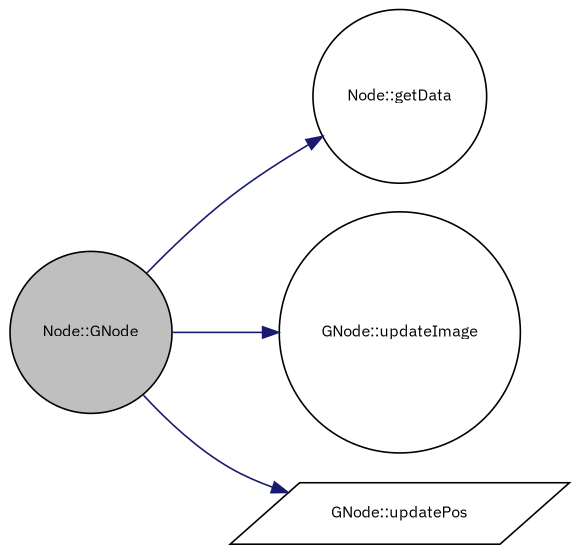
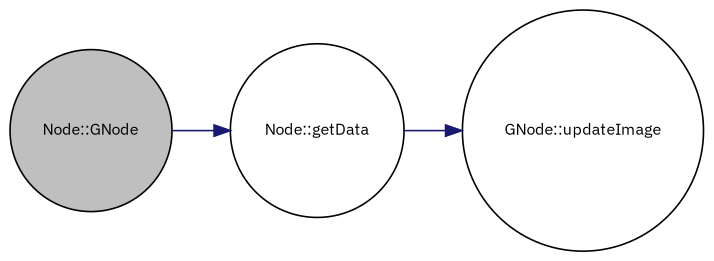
(218, 332) -> (425, 131)
(400, 513) -> none
